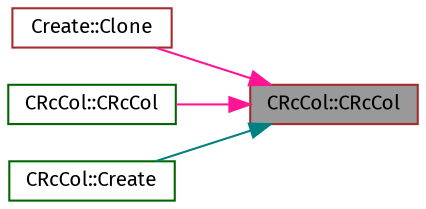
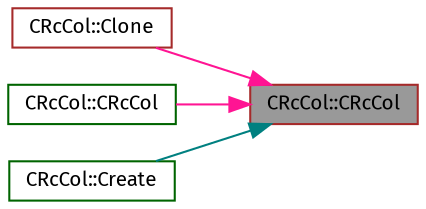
(92, 28) -> (92, 28)
